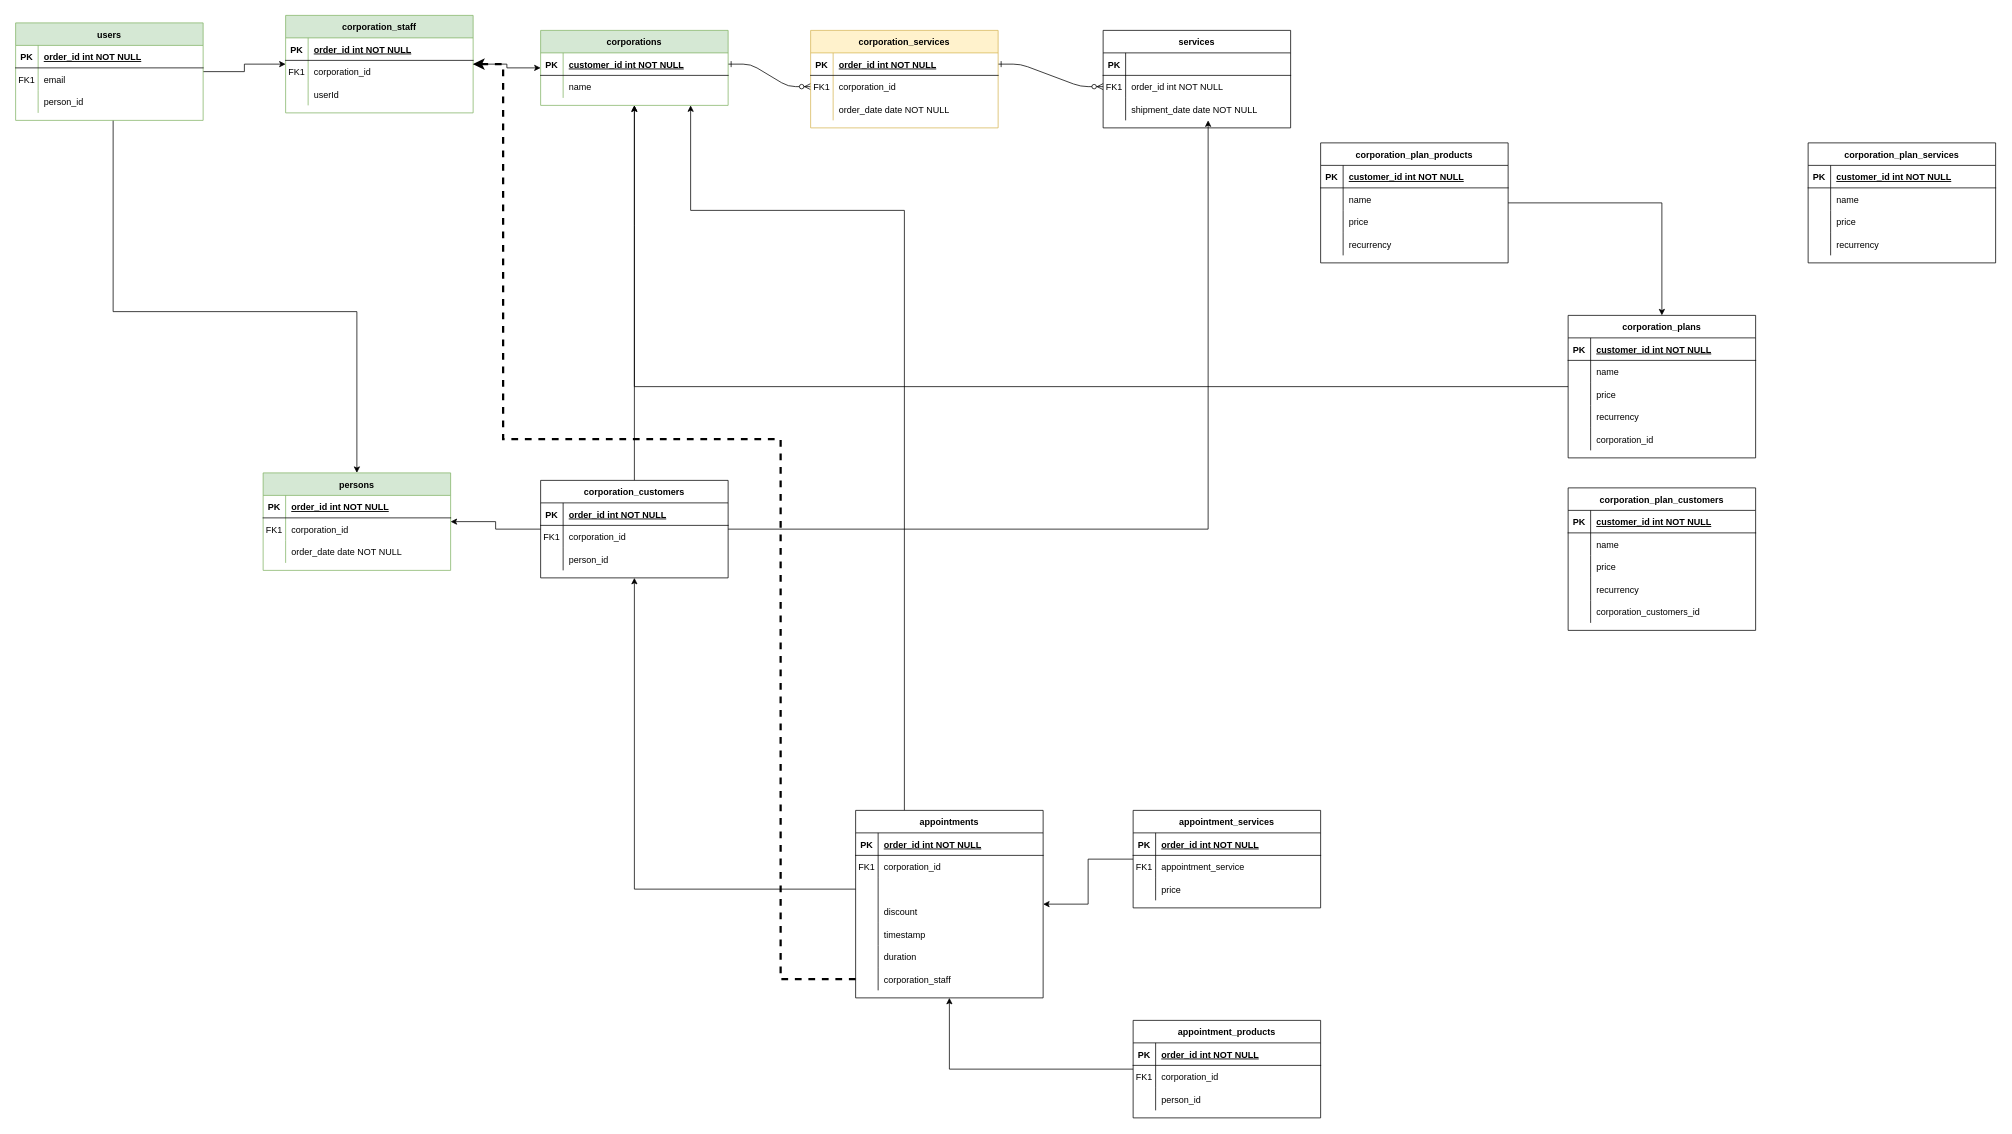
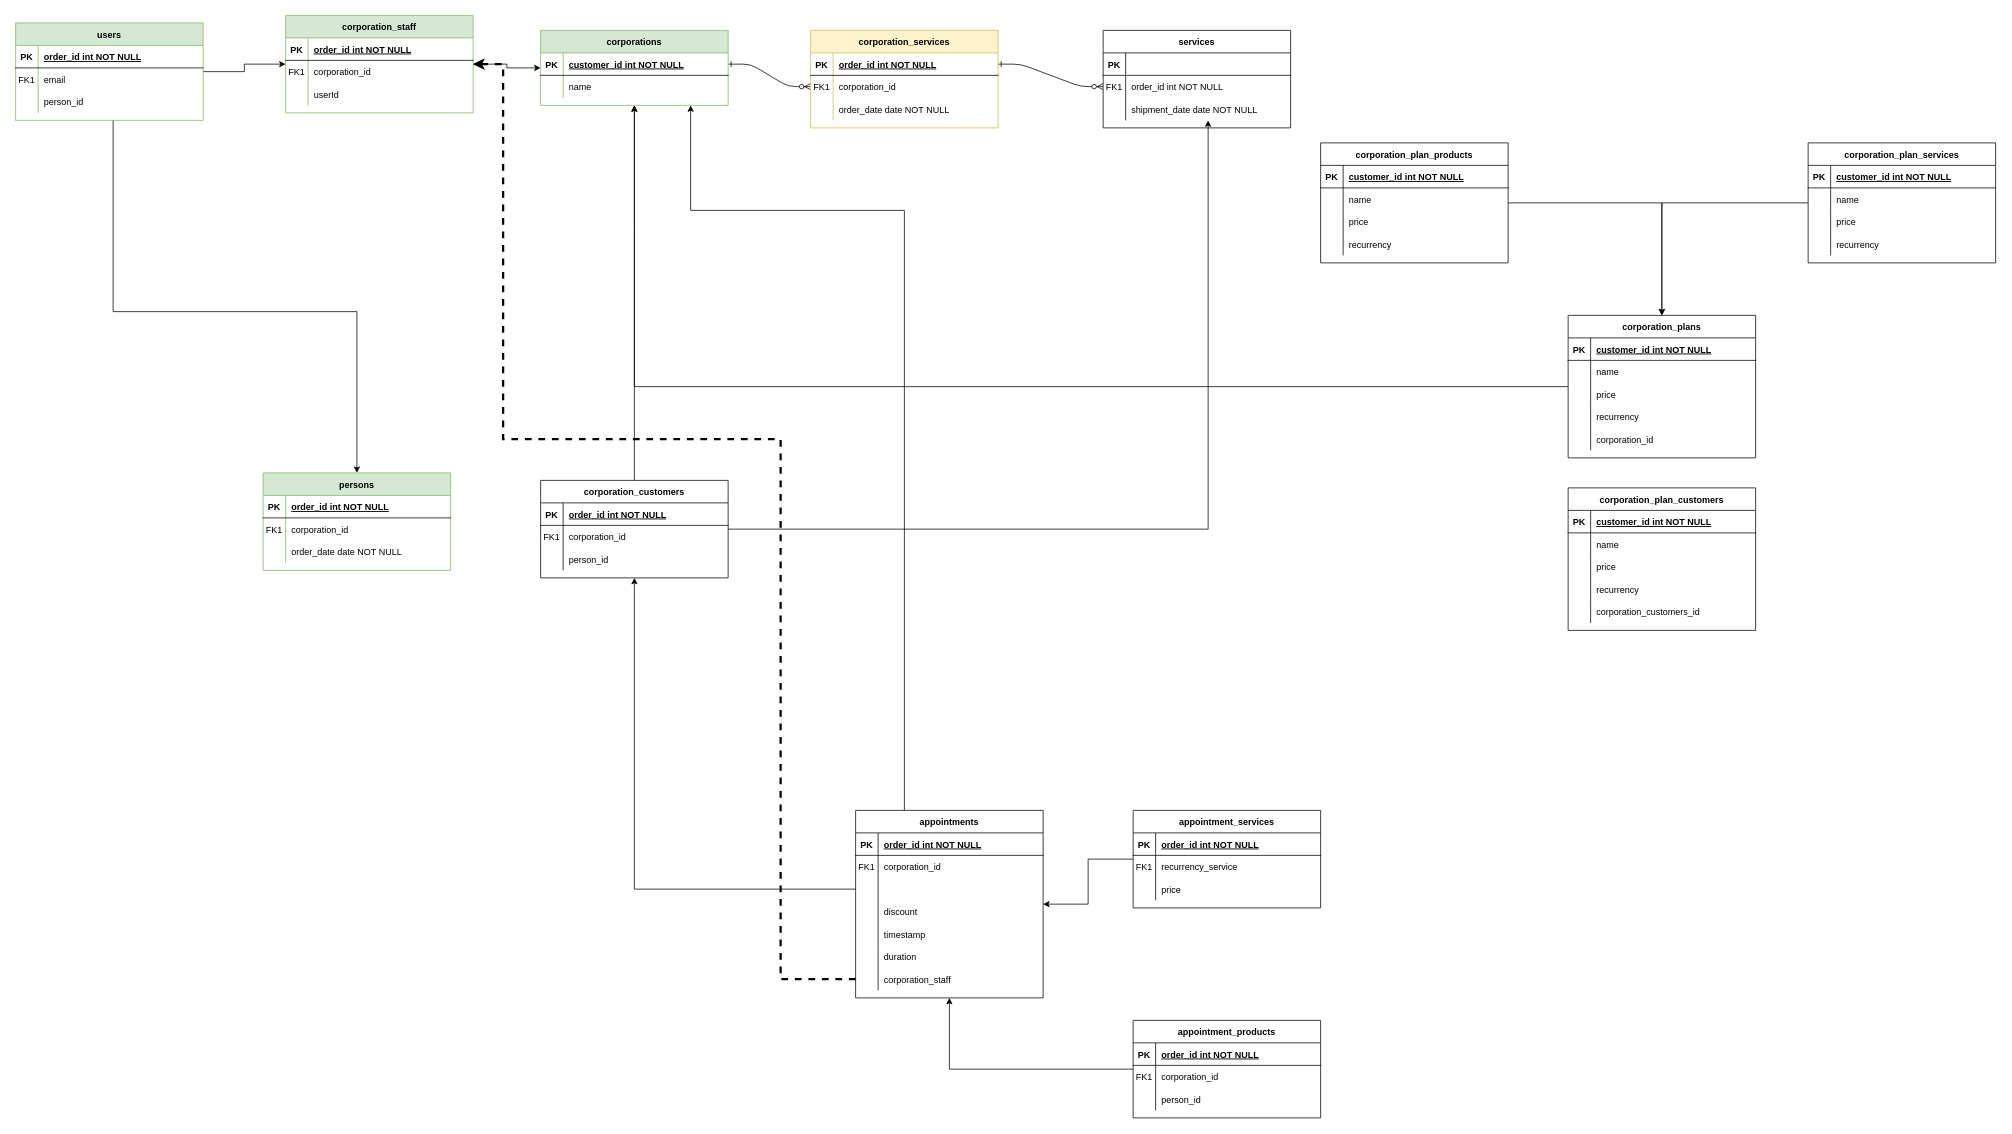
none -> (1734, 203)
(480, 522) -> none
(1207, 867) -> (1205, 867)
